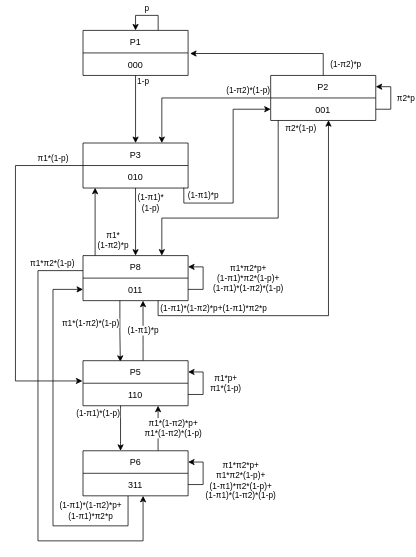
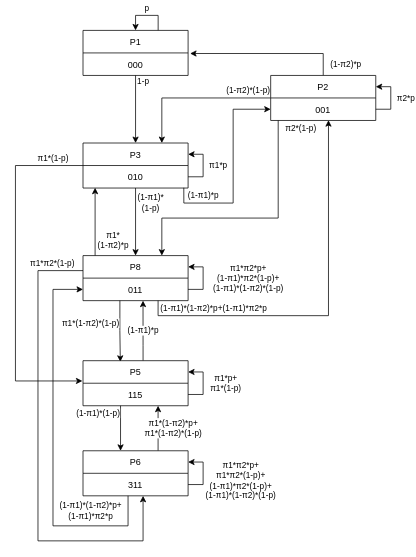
none -> (197, 177)
(135, 395) -> (135, 395)
